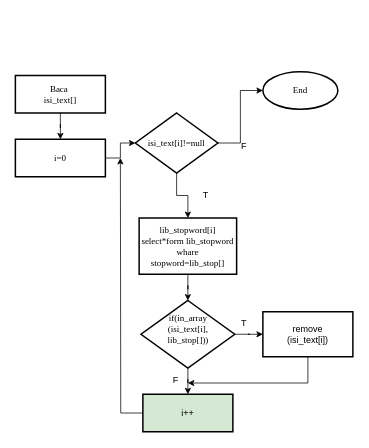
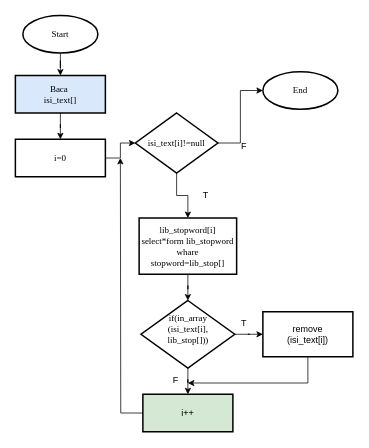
none -> (60, 34)
none -> (60, 67)
(60, 94) -> (60, 94)
